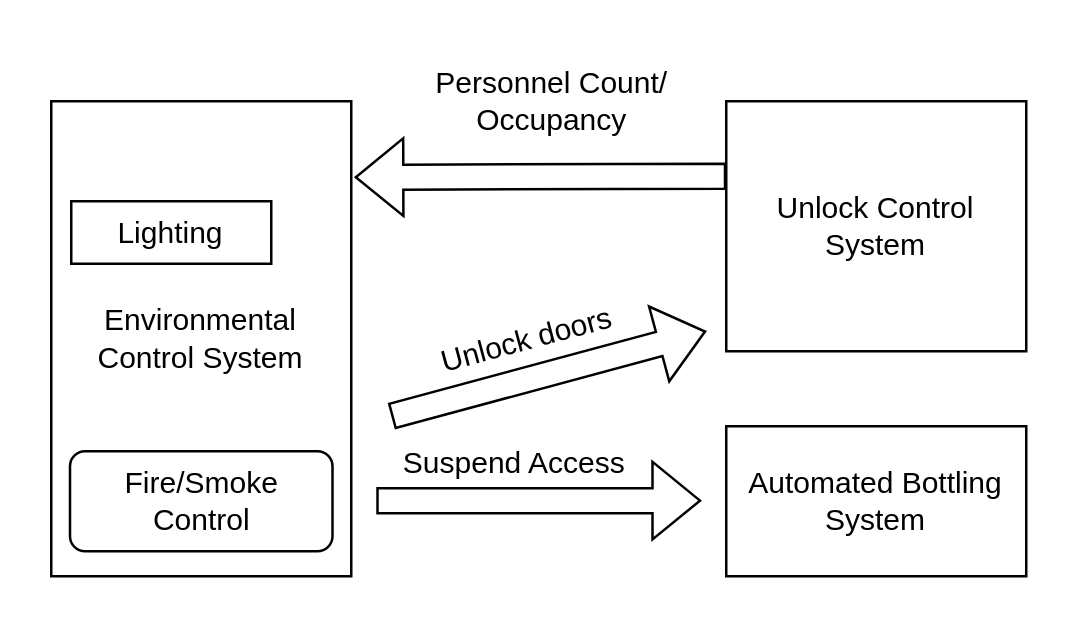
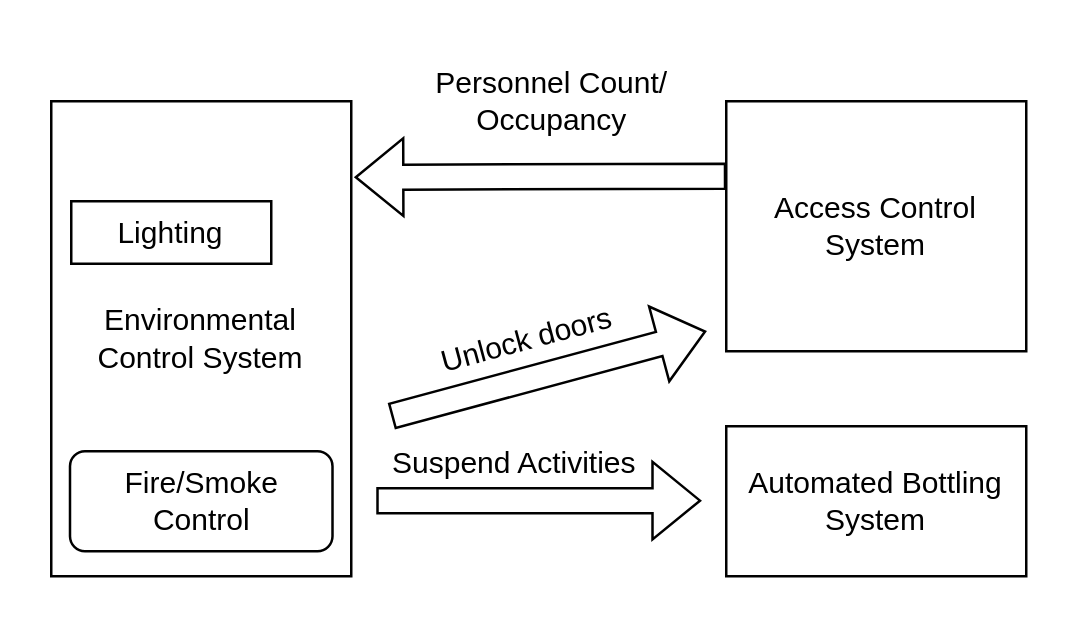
(876, 226) -> (876, 226)
(515, 464) -> (515, 464)
